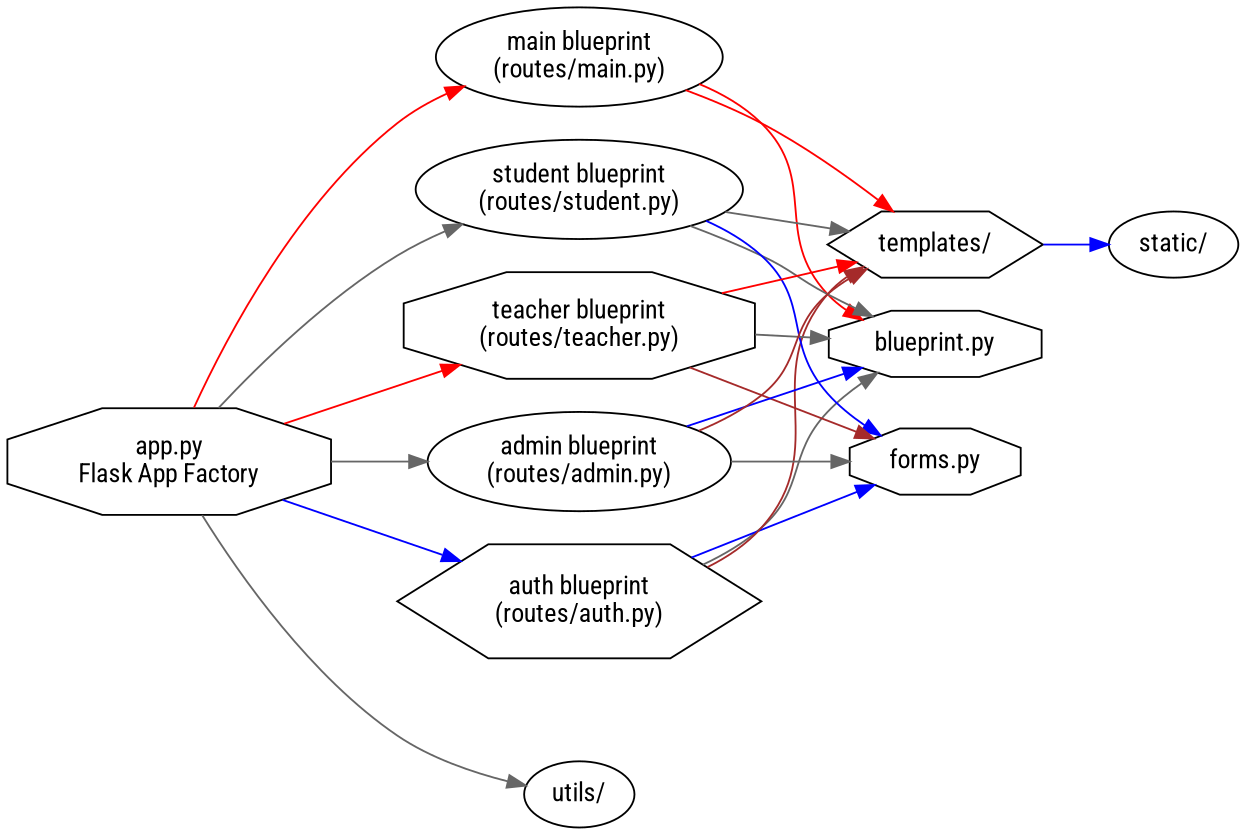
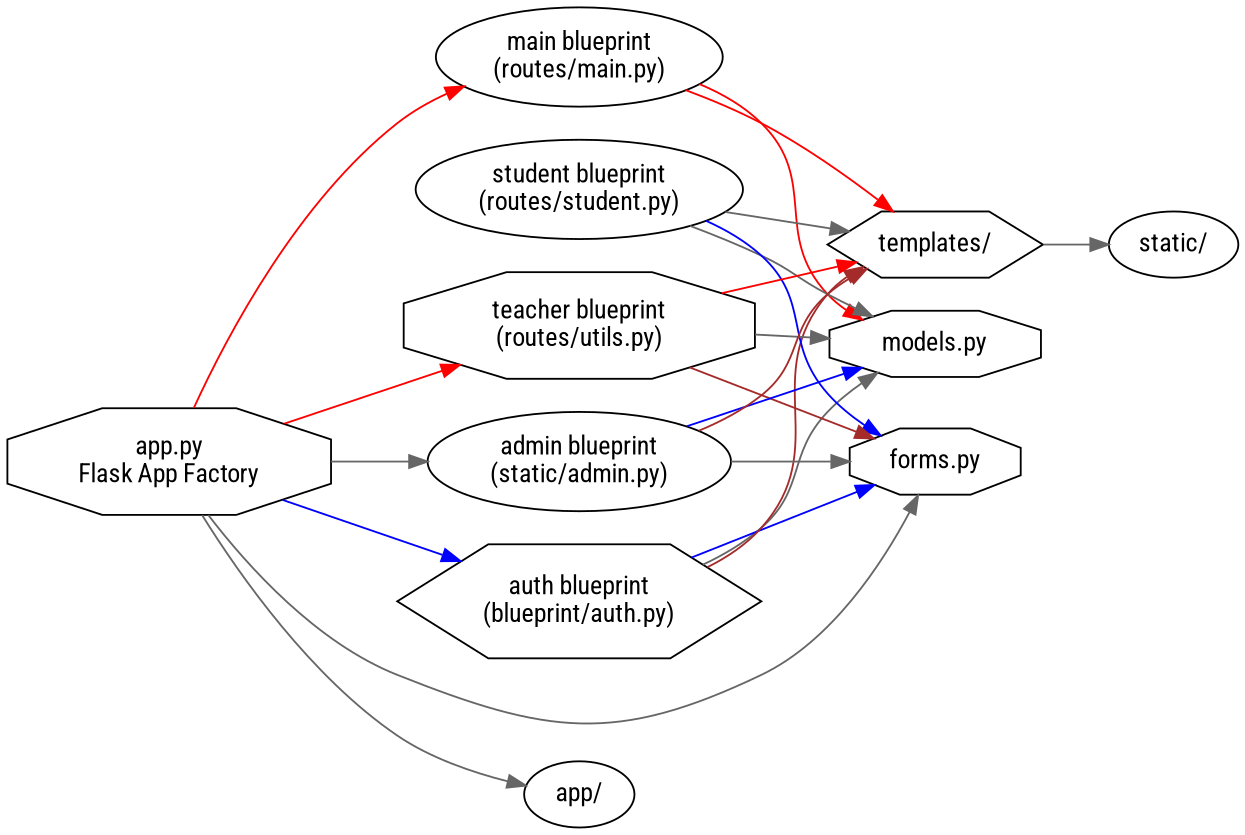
(1067, 245) -> (1067, 245)
(324, 309) -> (567, 722)
(579, 325) -> (579, 325)
(935, 344) -> (935, 344)
(579, 462) -> (579, 462)
(579, 601) -> (579, 601)
(579, 794) -> (579, 794)
